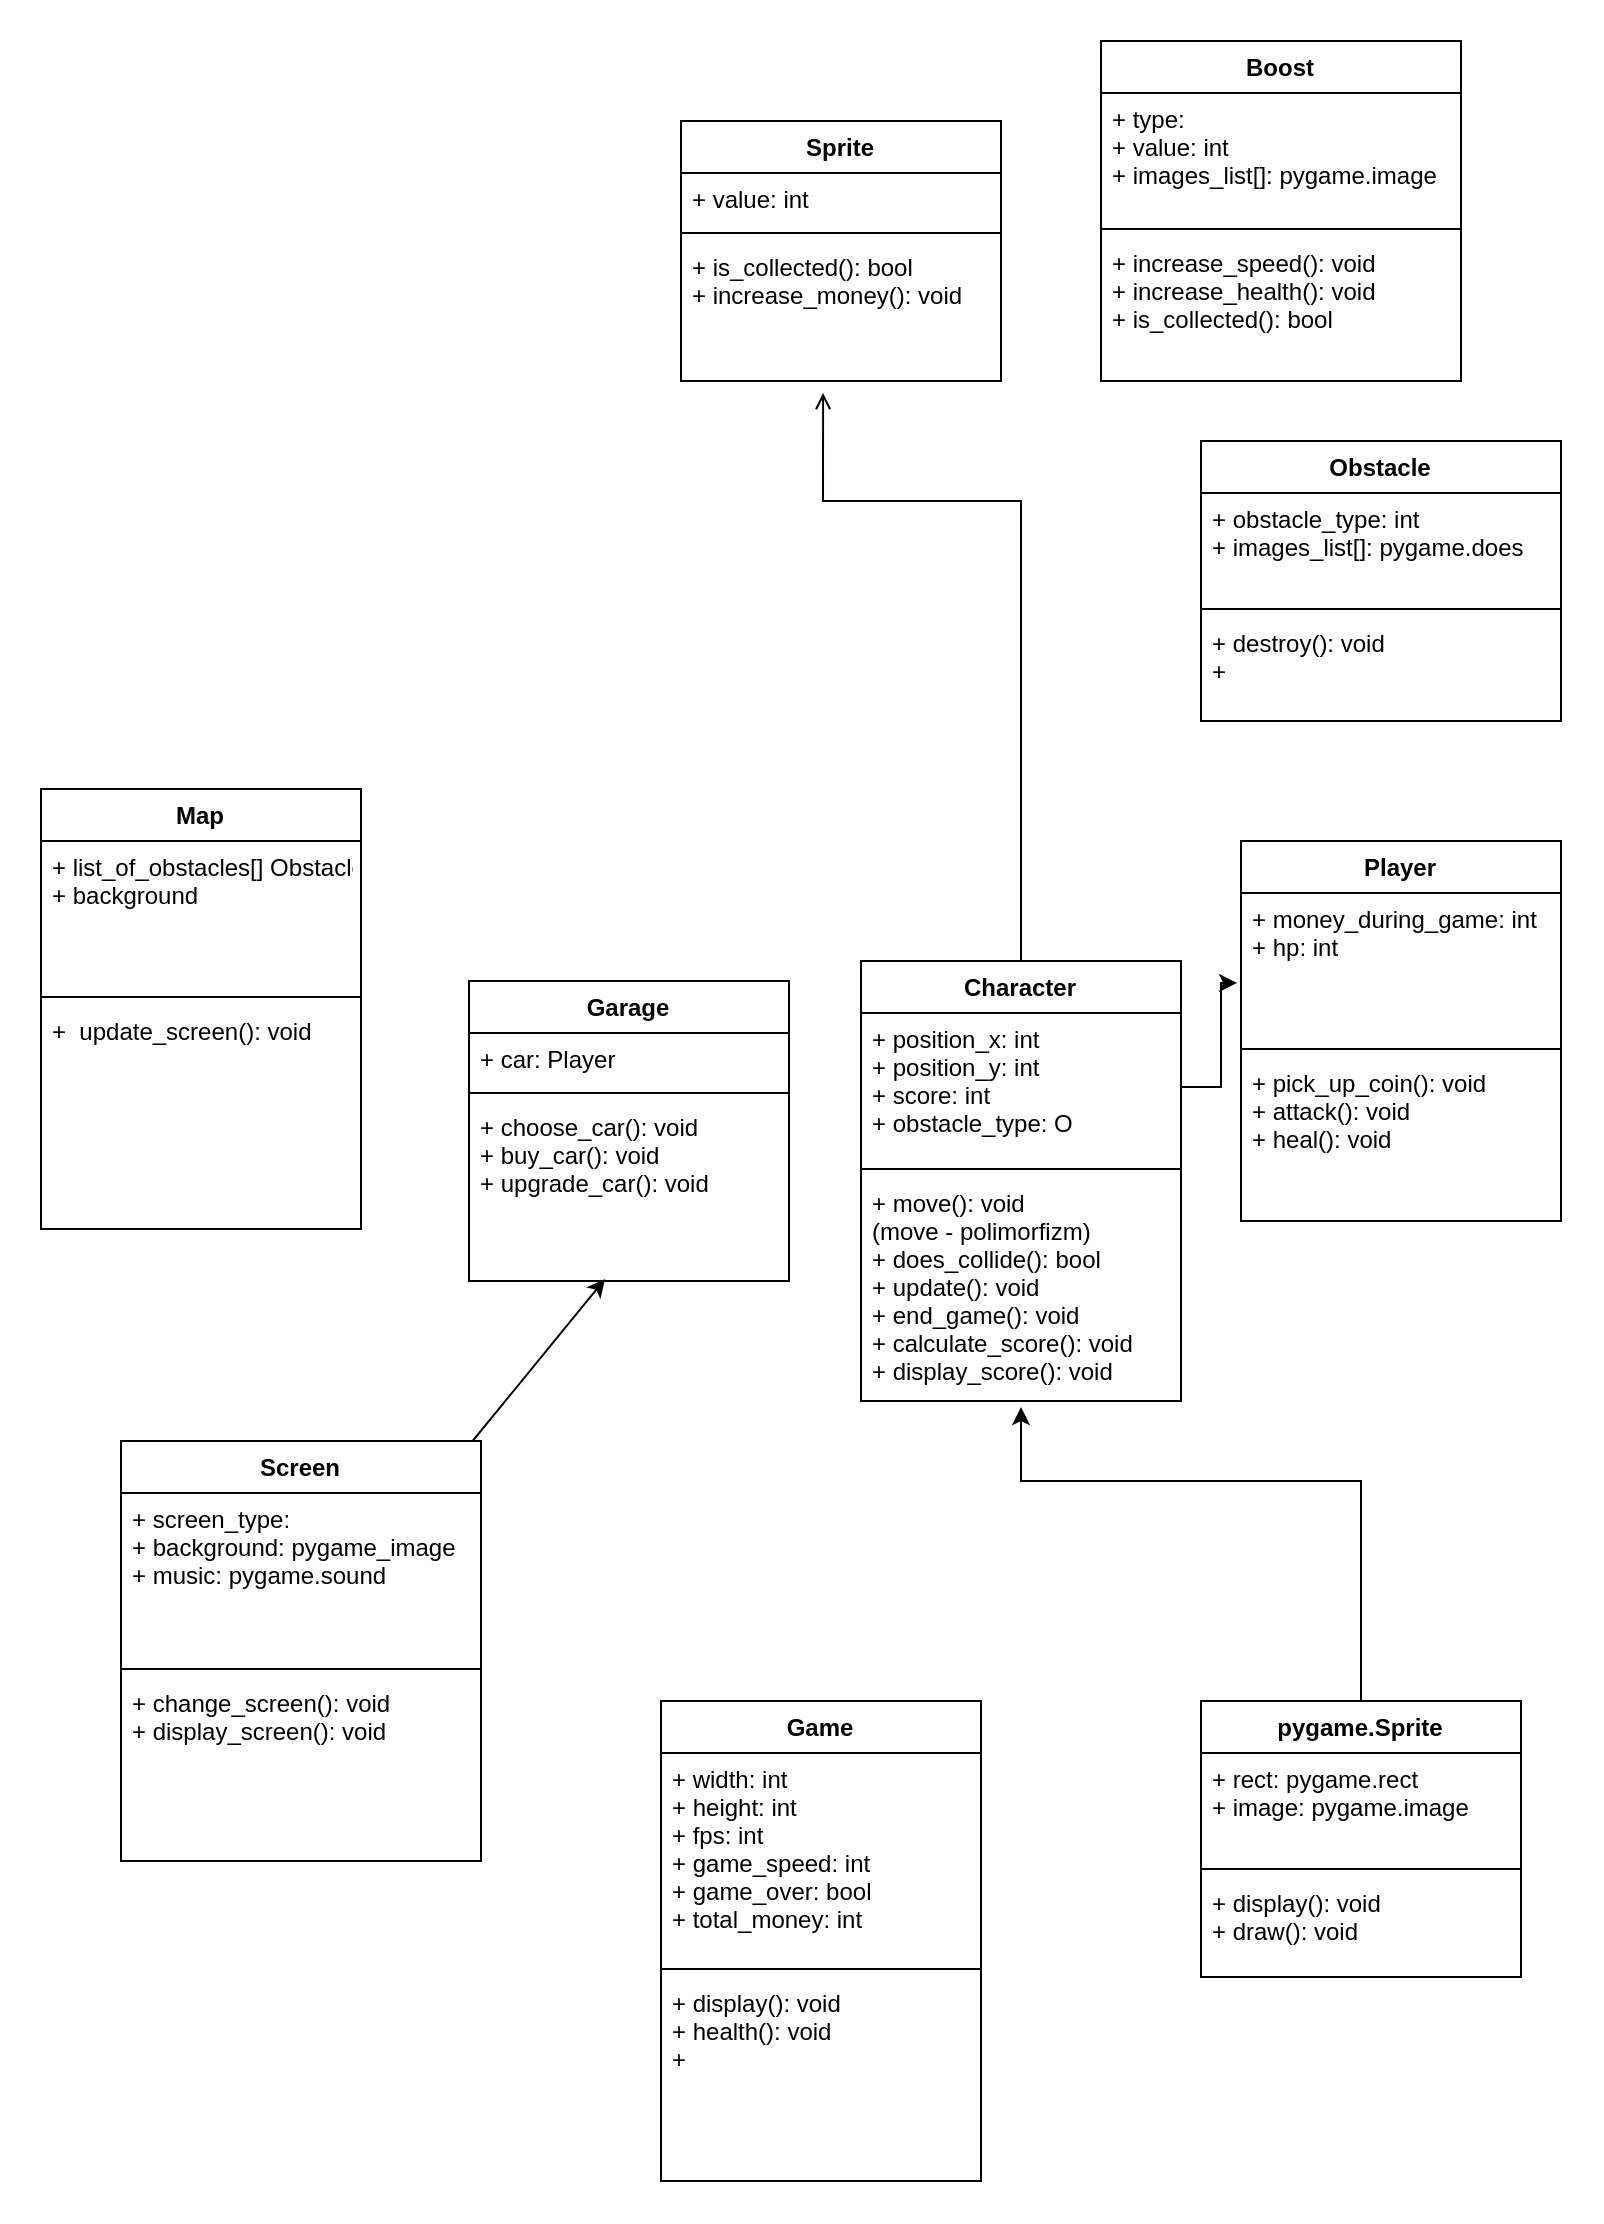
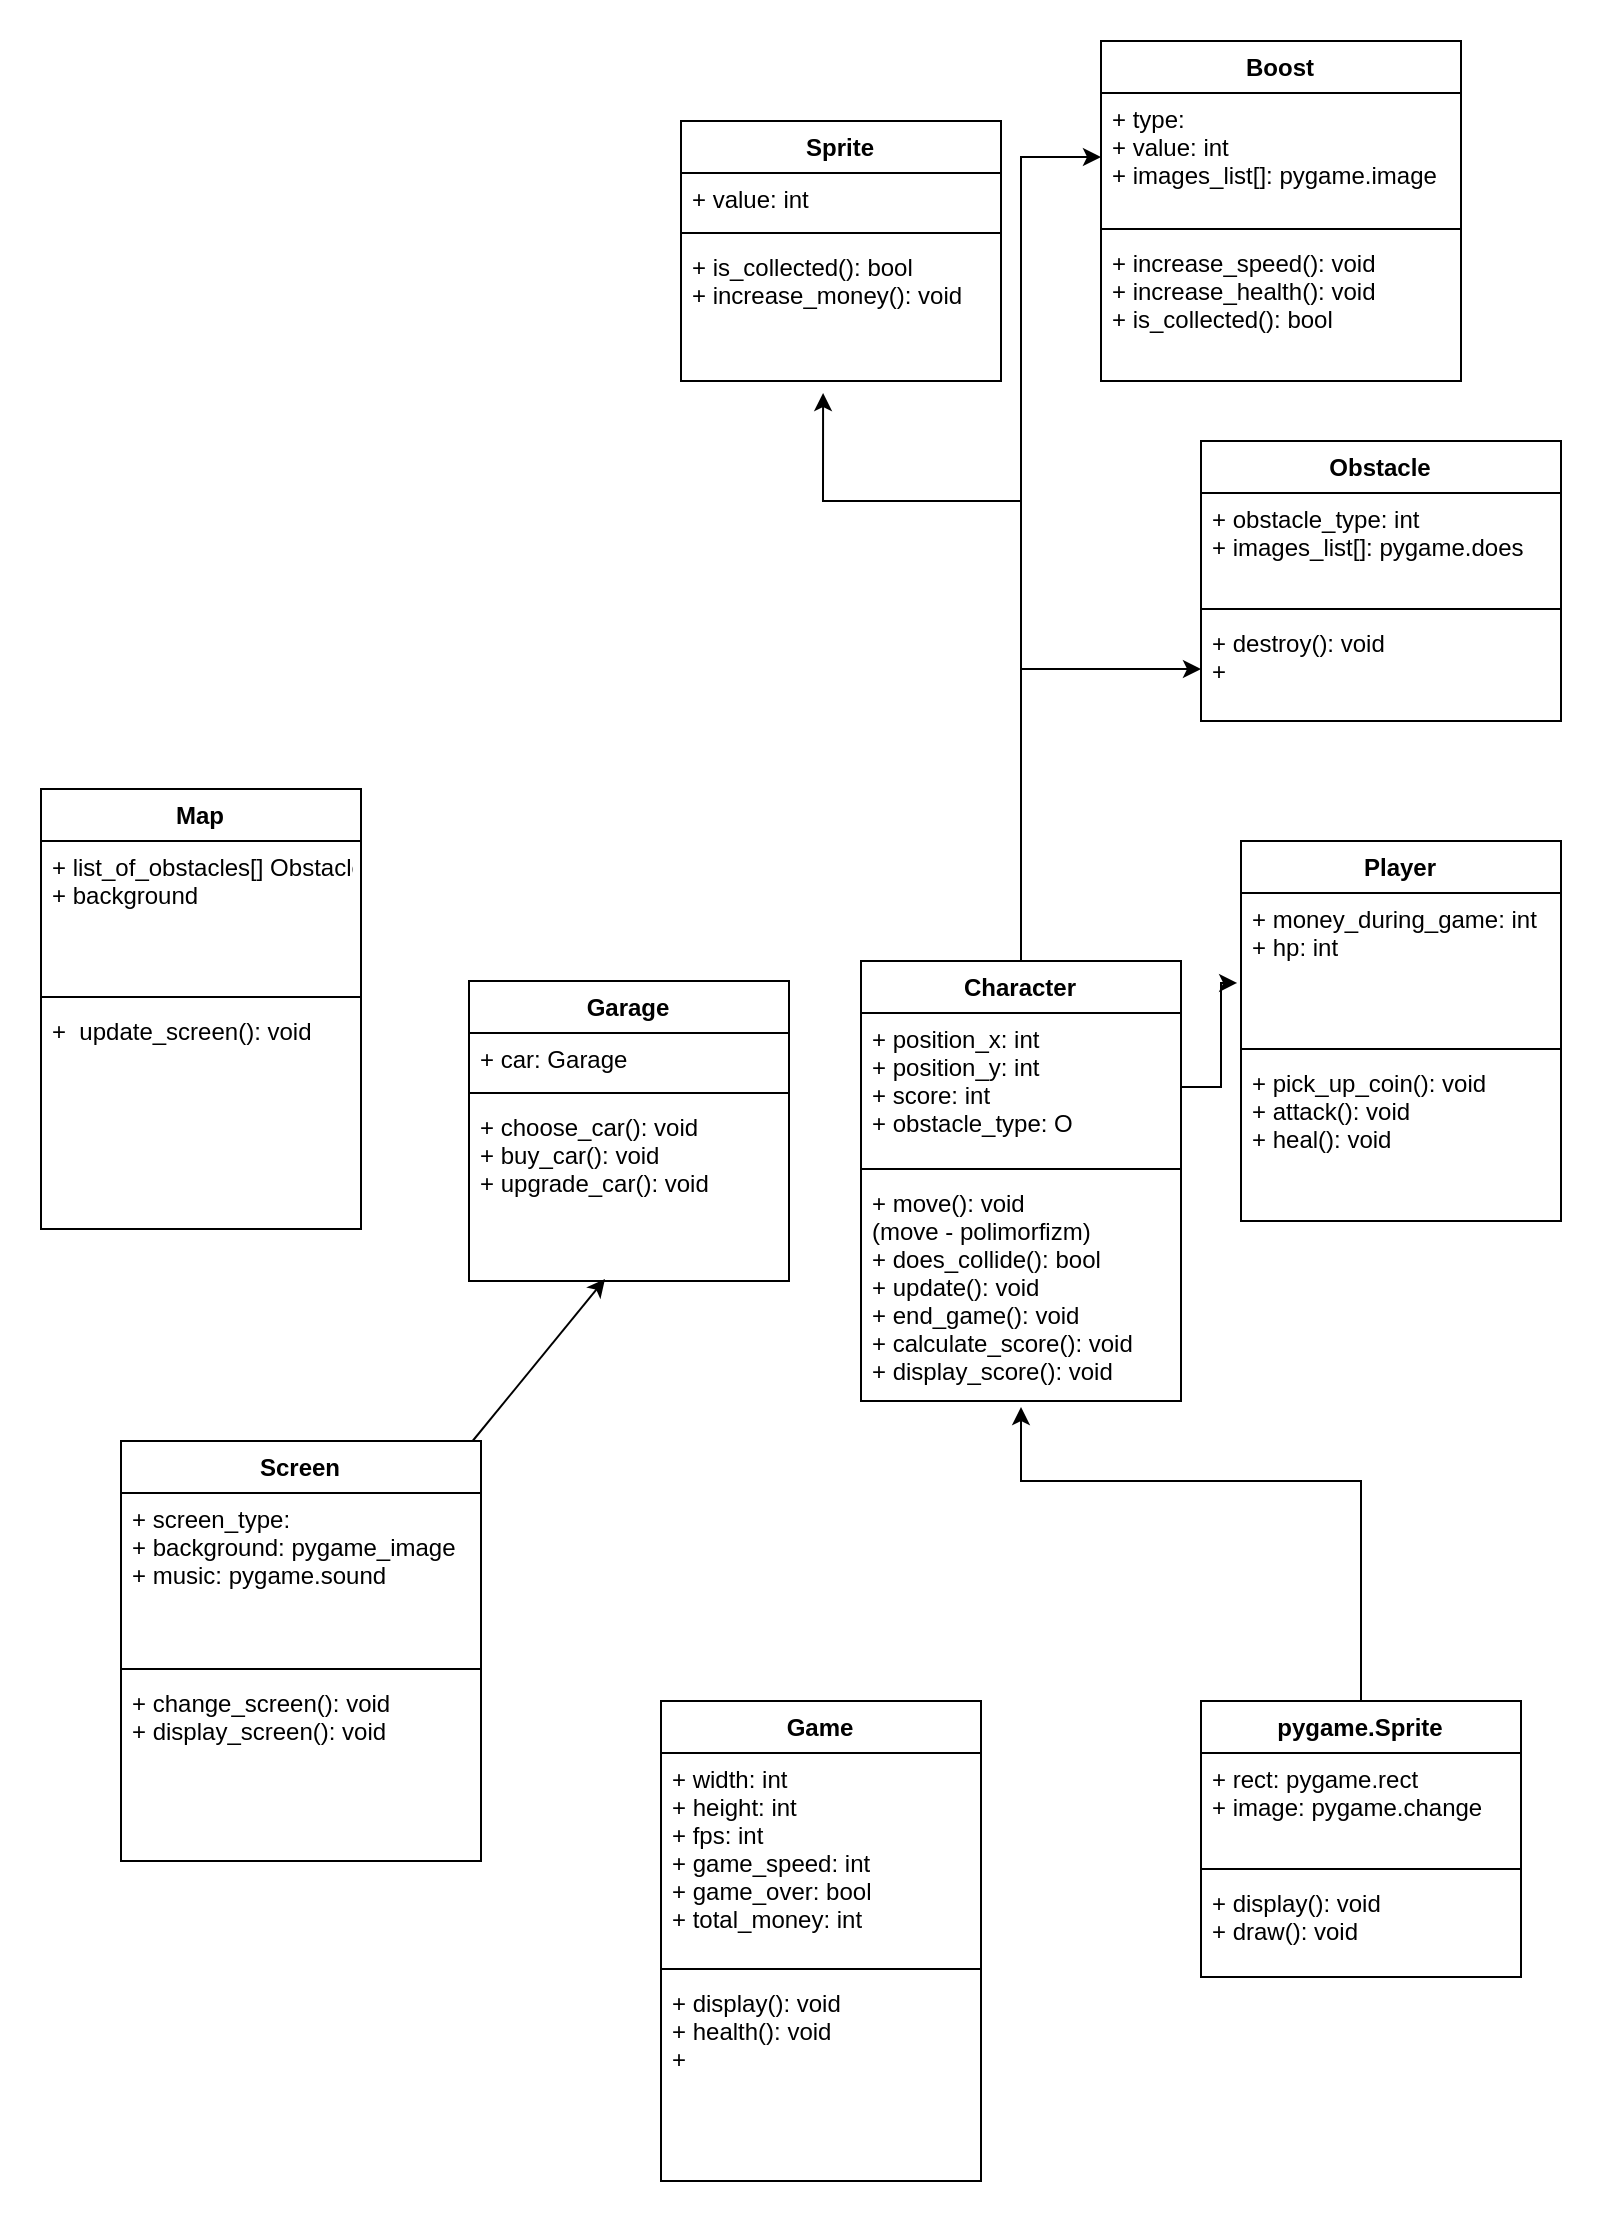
none -> (1021, 294)
(823, 404) -> (823, 408)
none -> (1106, 669)
(555, 1060) -> (558, 1060)
(1327, 1780) -> (1327, 1780)
